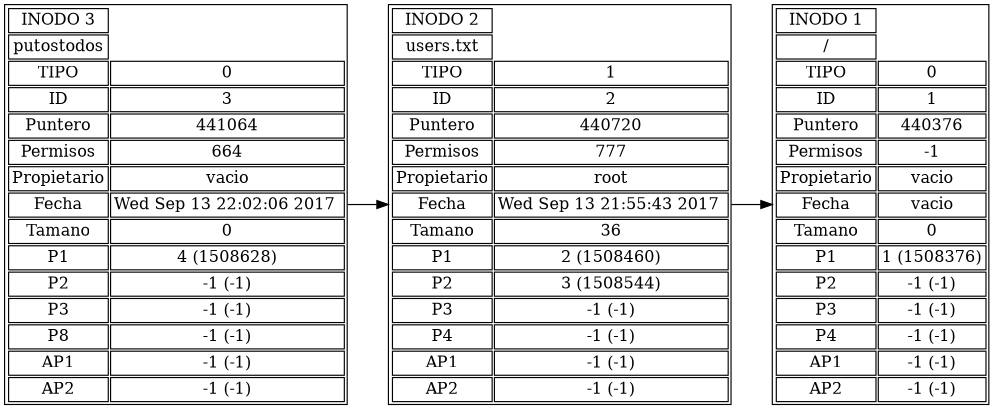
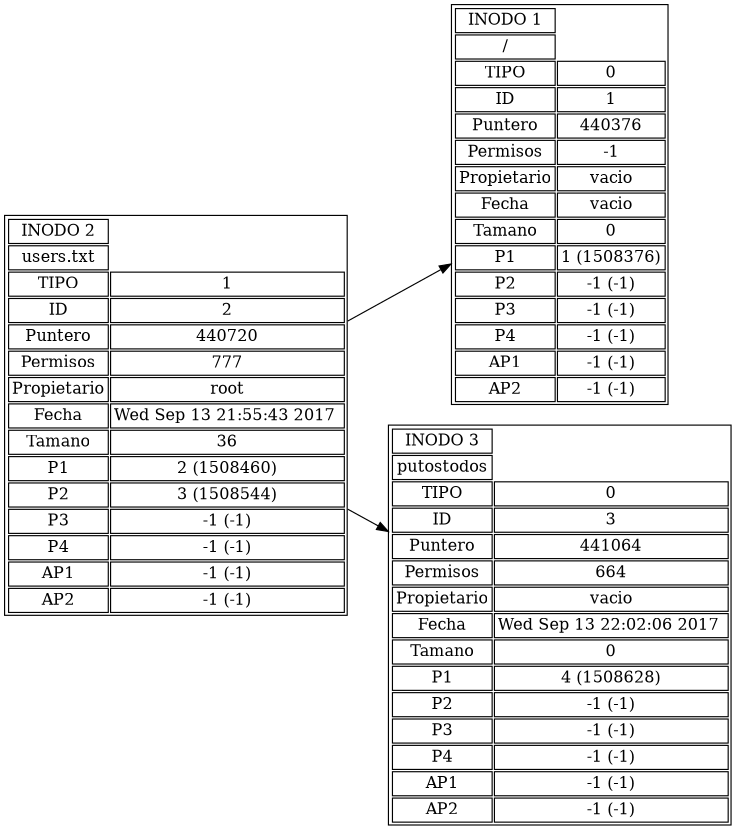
(362, 205) -> (363, 518)
(58, 336) -> (442, 757)
